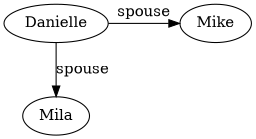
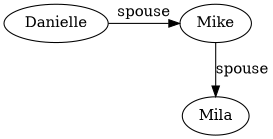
(56, 64) -> (216, 64)
